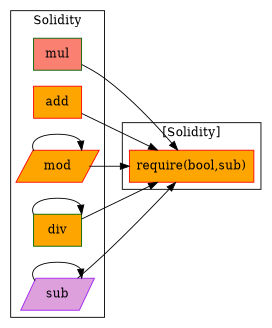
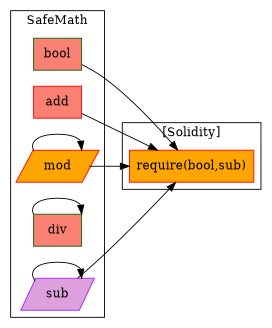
(58, 21) -> (58, 21)
(58, 54) -> (58, 54)
(58, 102) -> (58, 102)
(115, 203) -> none
(58, 230) -> (58, 230)
